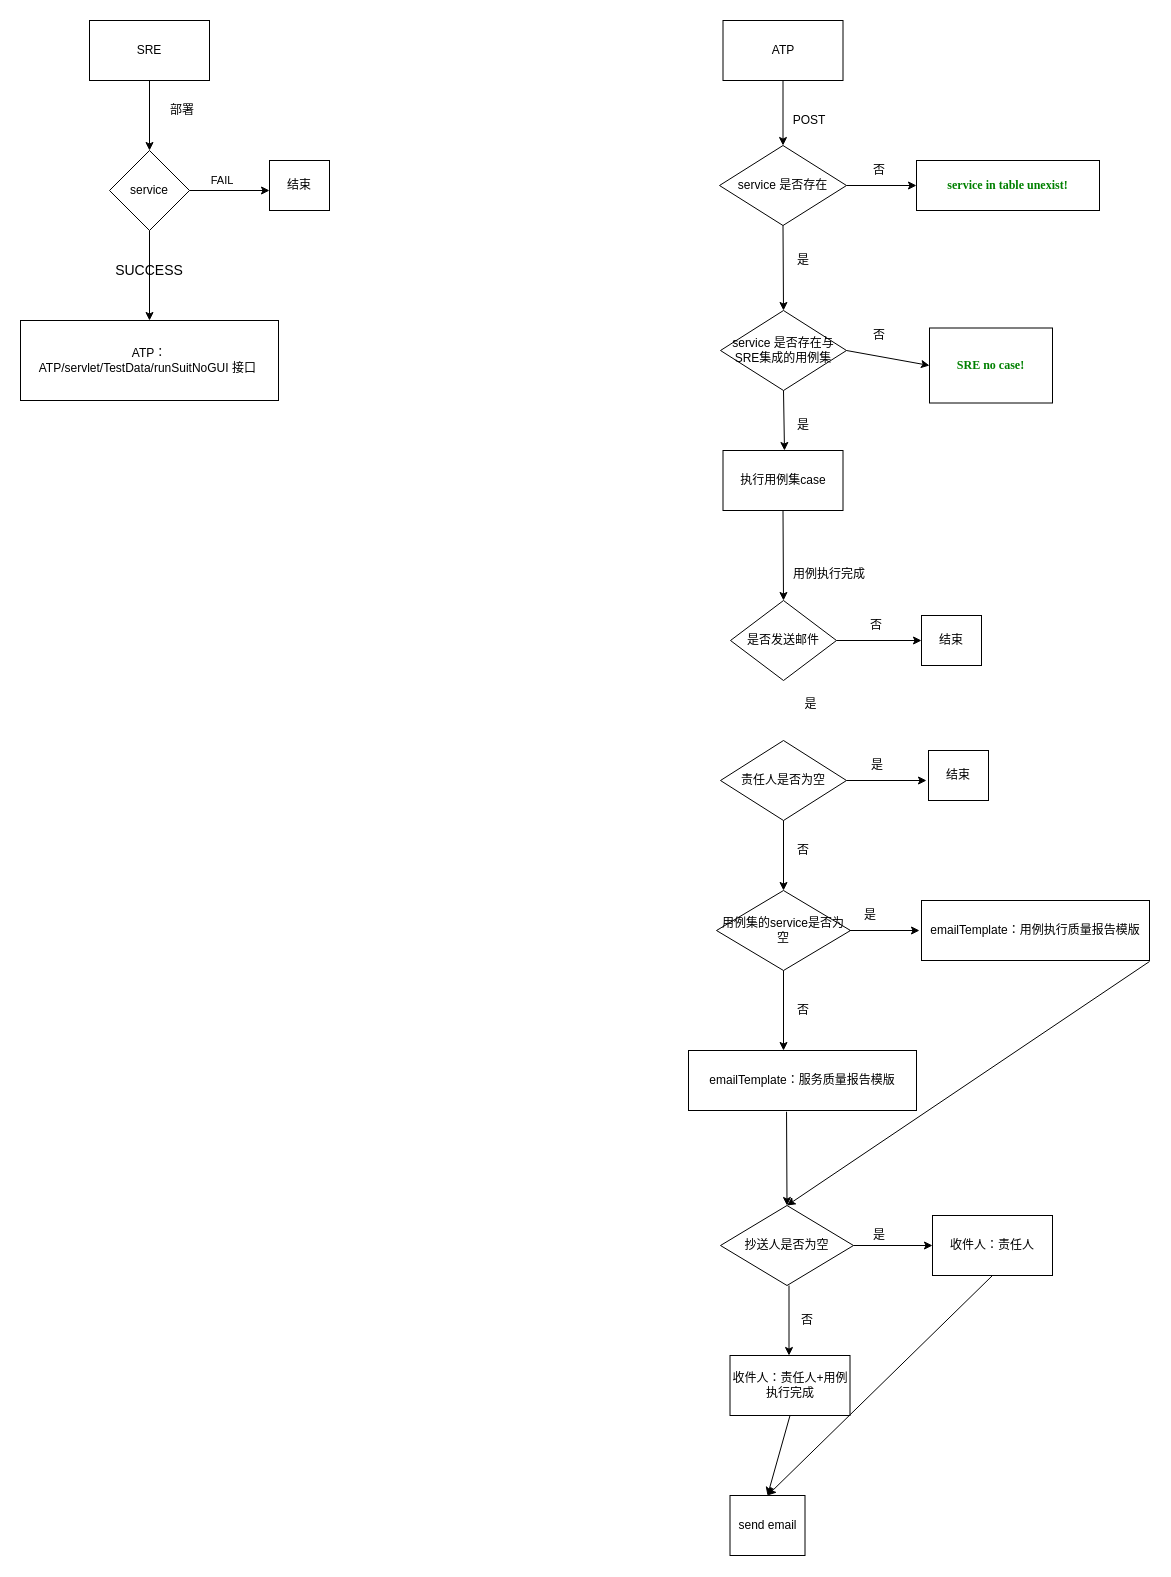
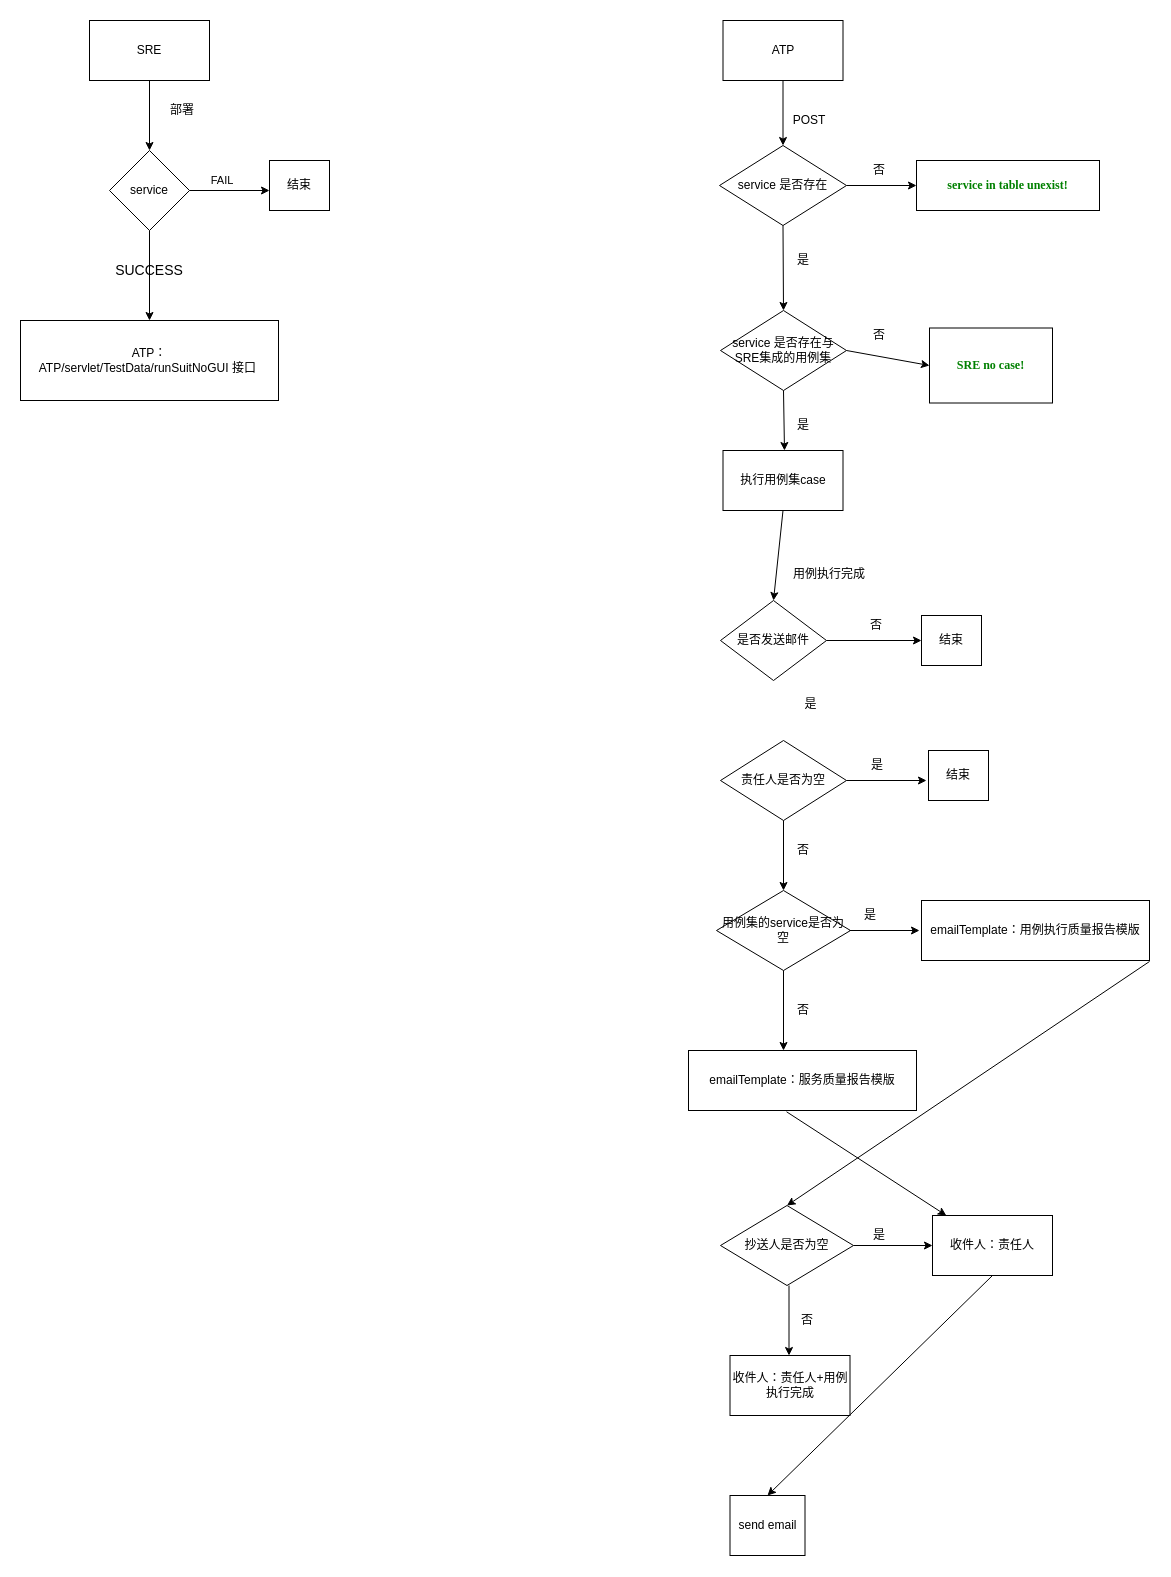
(784, 641) -> (774, 641)
(787, 1155) -> (864, 1162)
(780, 1452) -> none
